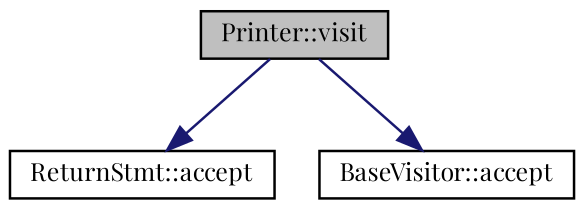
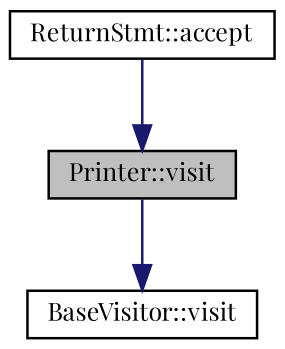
(228, 96) -> (142, 92)
(447, 175) -> (142, 314)
